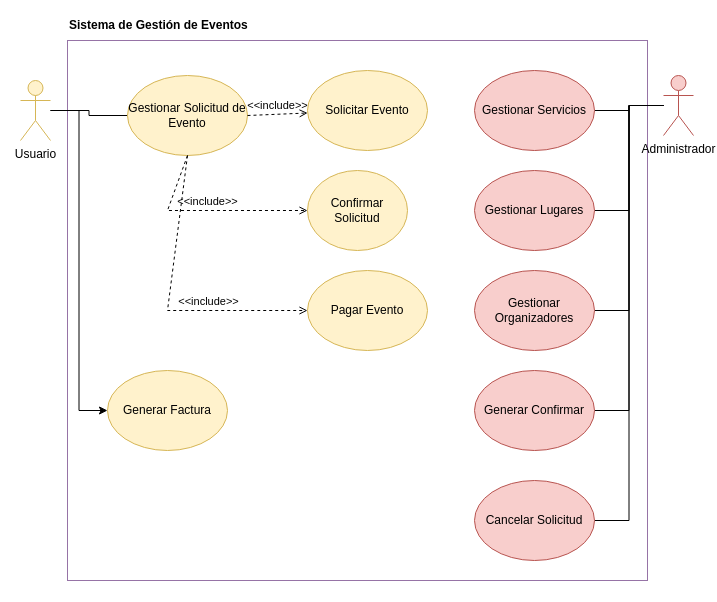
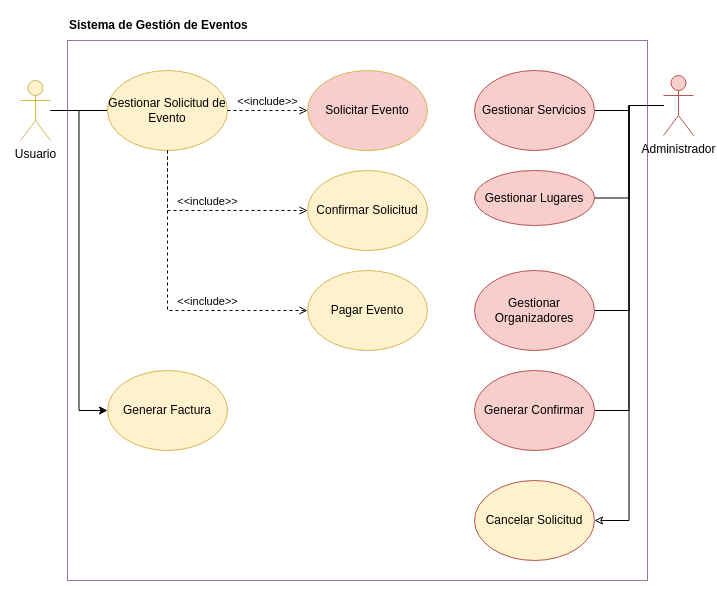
(368, 111) -> (368, 111)
(188, 116) -> (168, 111)
(358, 211) -> (368, 211)
(535, 211) -> (535, 198)
(535, 521) -> (535, 521)
(600, 521) -> (602, 521)
